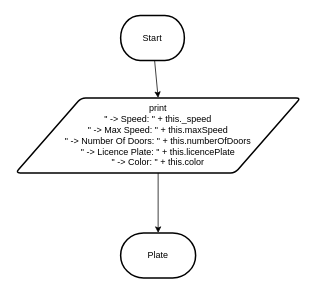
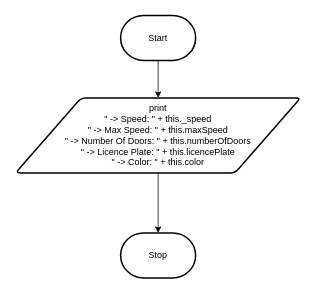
(152, 38) -> (158, 38)
(158, 255) -> (158, 255)
